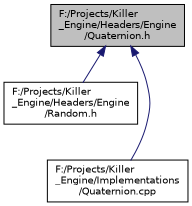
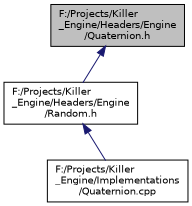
(150, 108) -> (97, 146)
